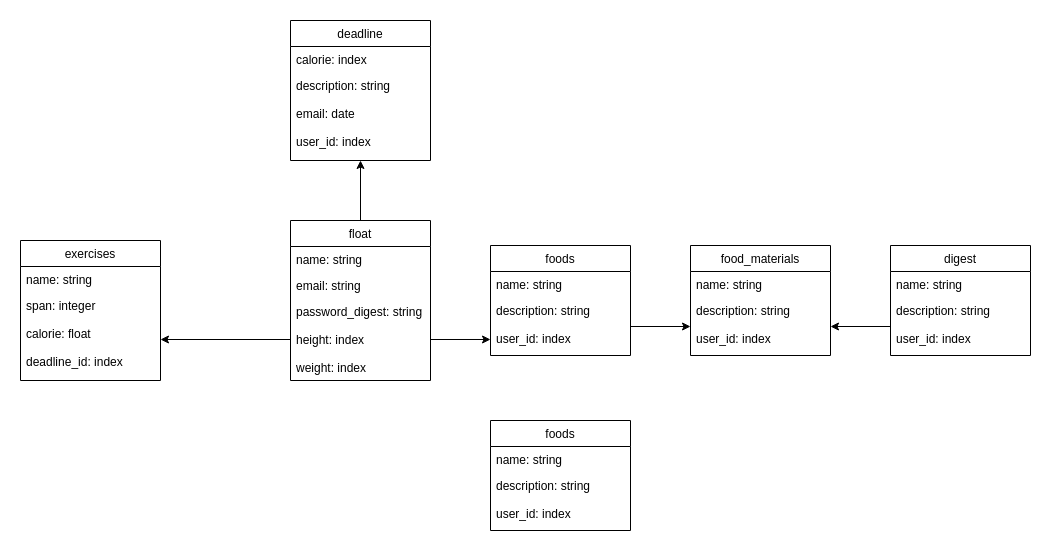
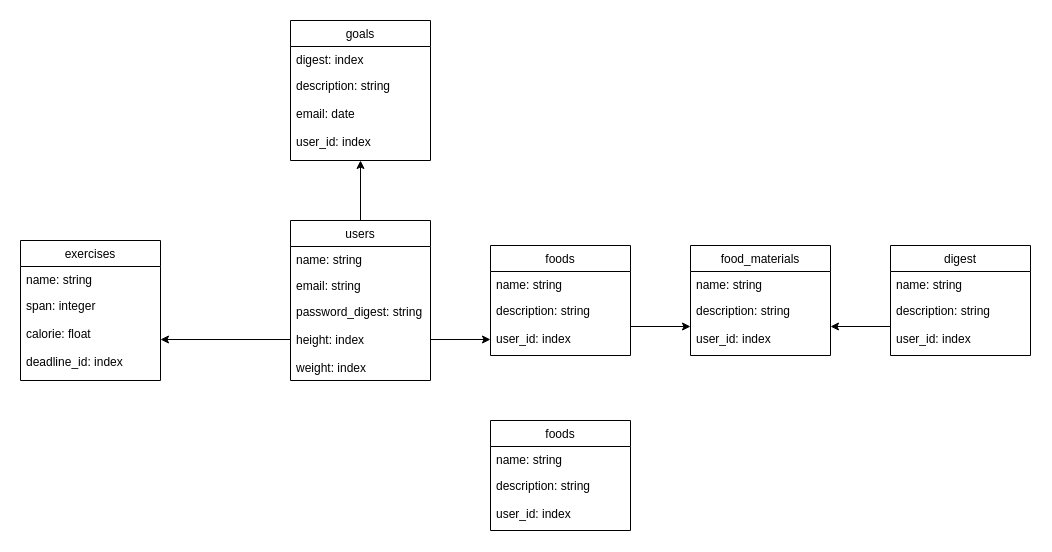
(360, 34) -> (360, 34)
(335, 60) -> (333, 60)
(360, 234) -> (360, 234)
